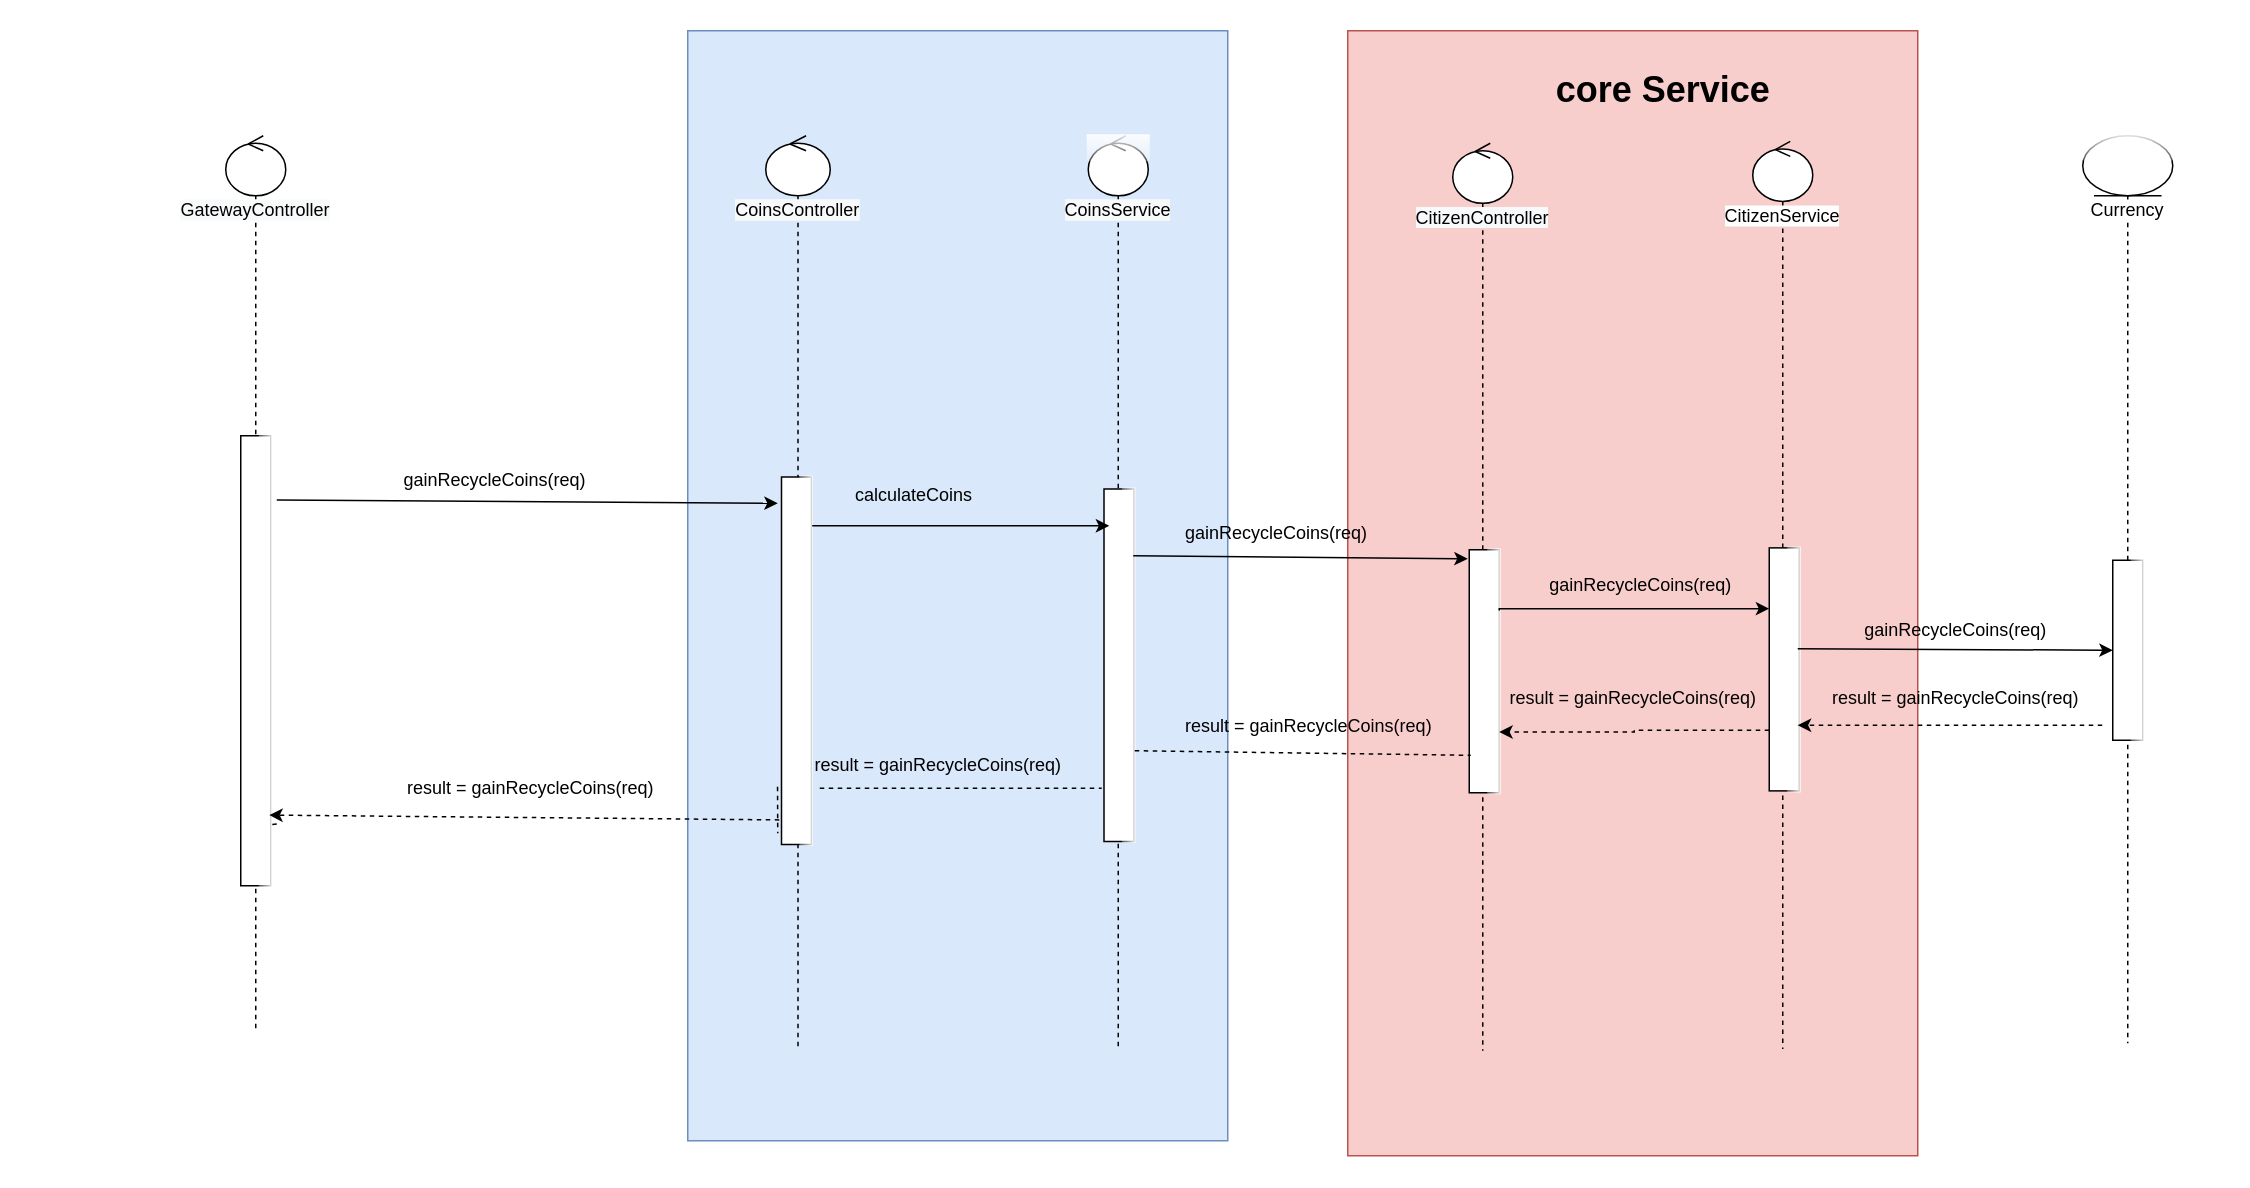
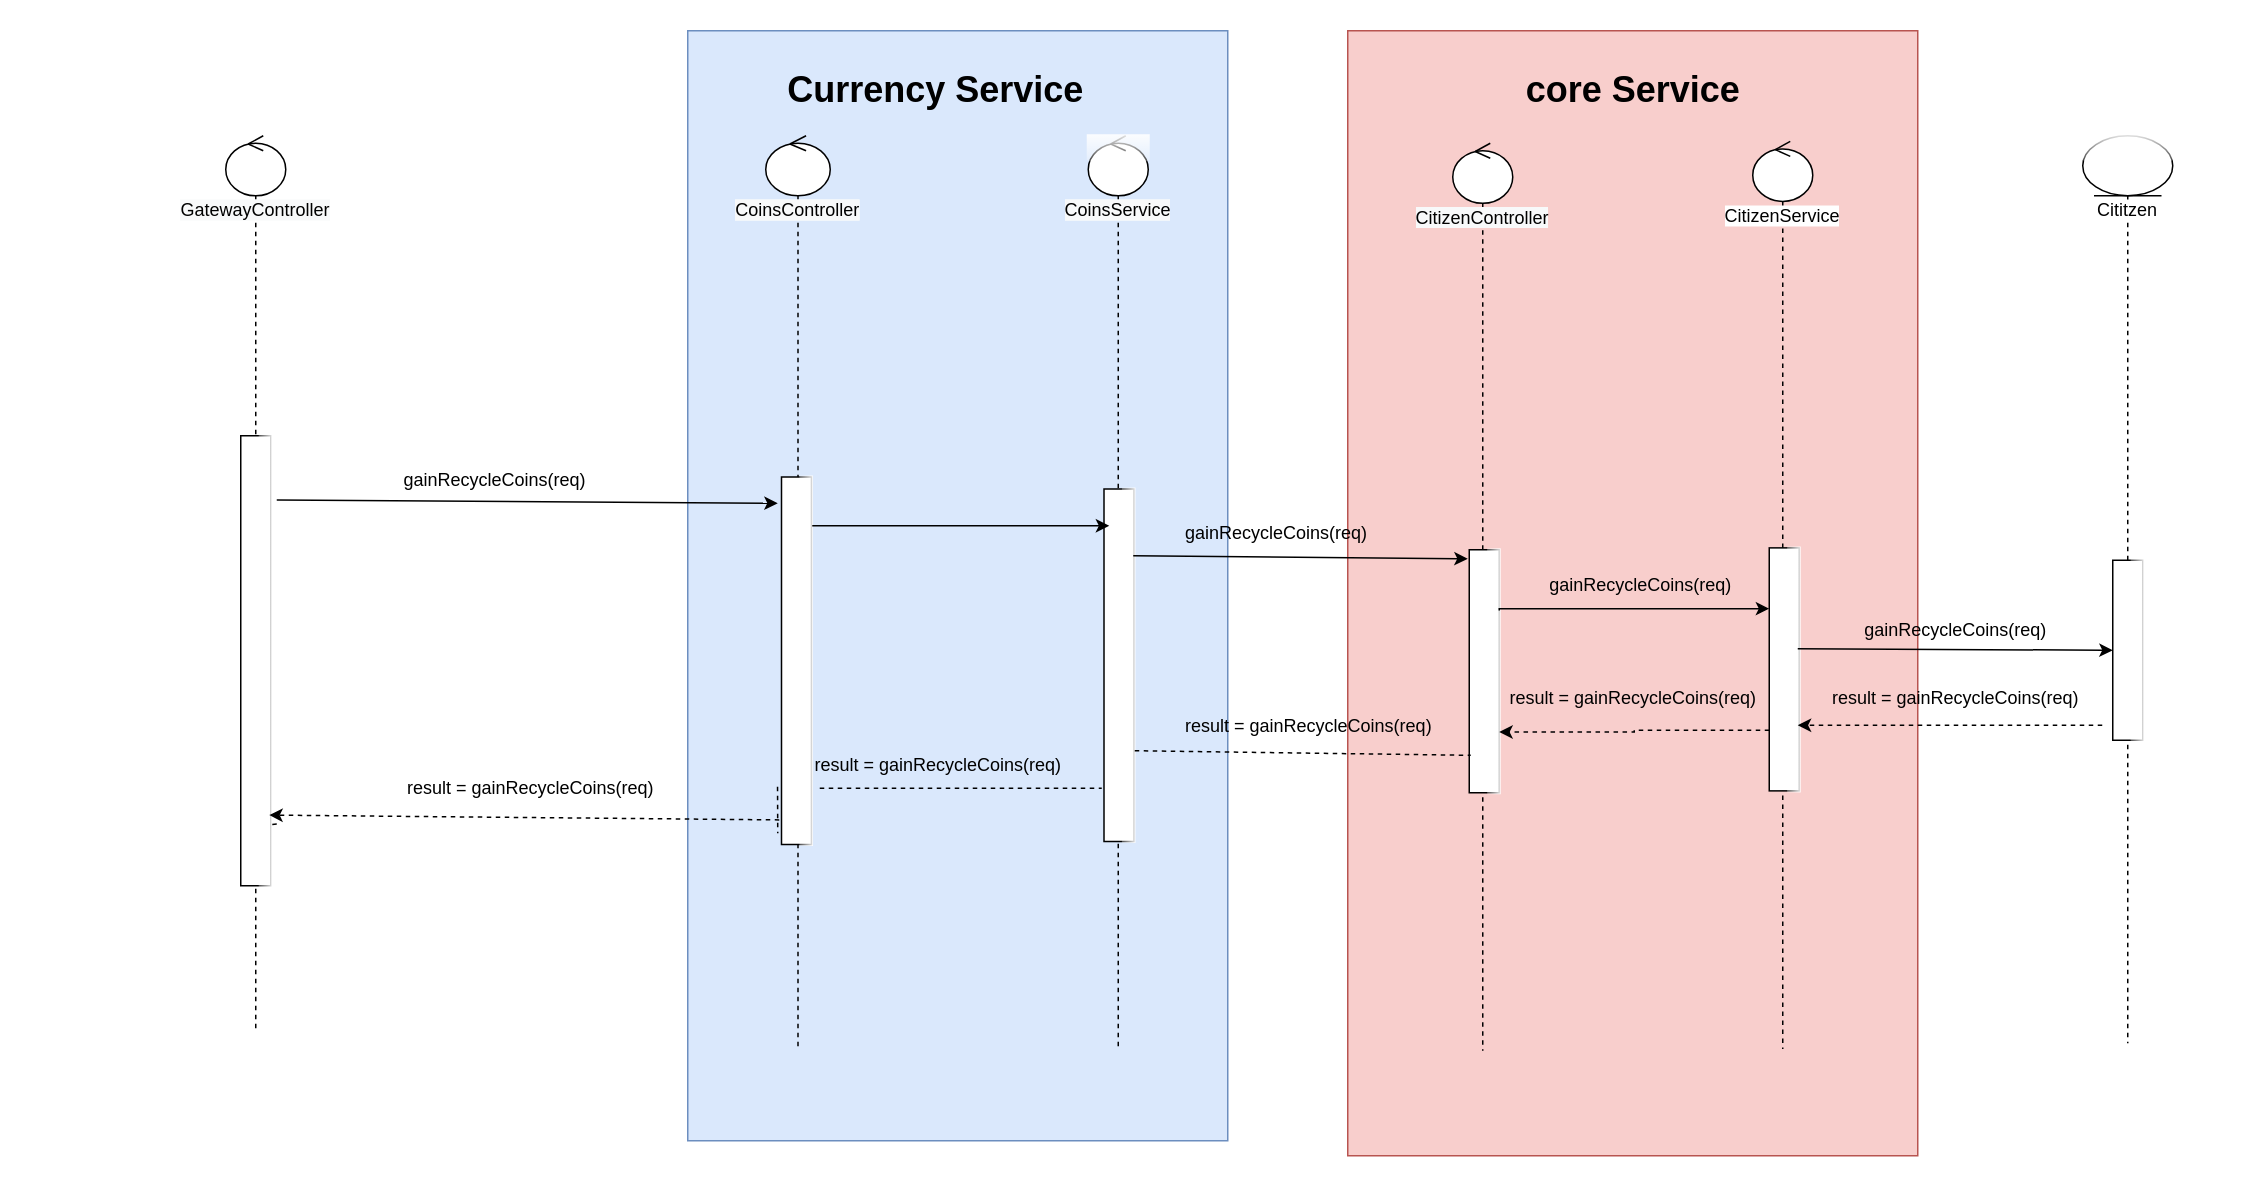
none -> (935, 91)
(1663, 91) -> (1633, 91)
(2128, 211) -> (2128, 211)
(928, 496) -> none
